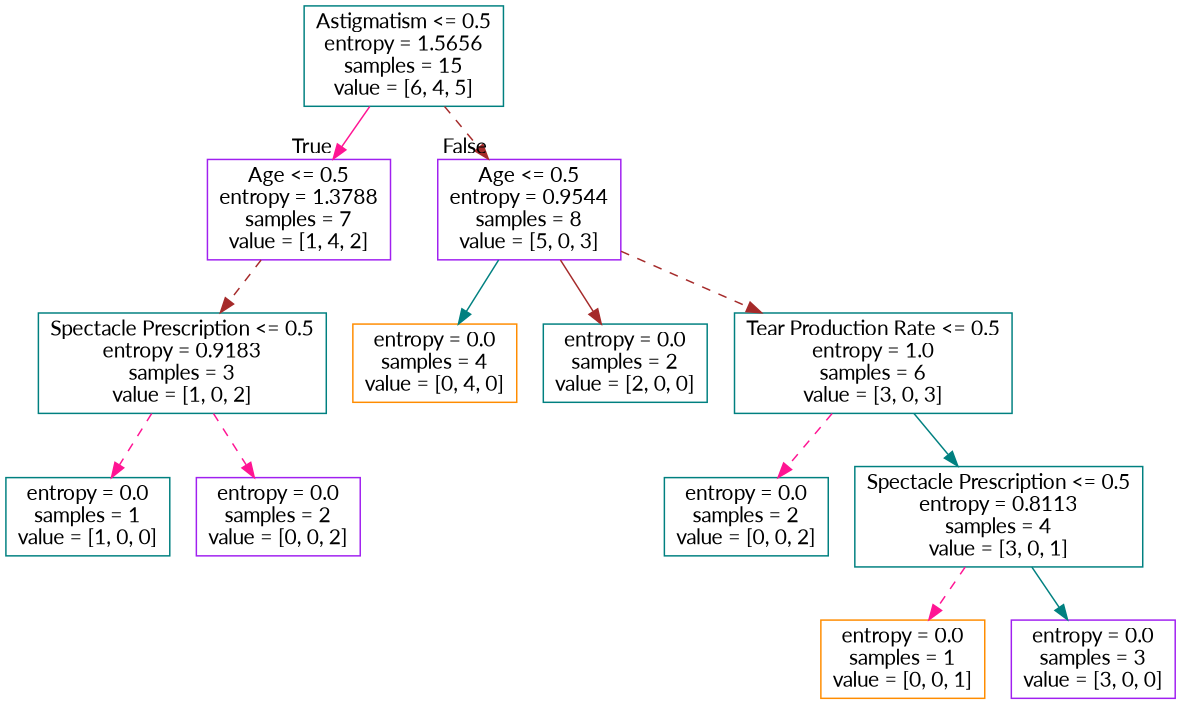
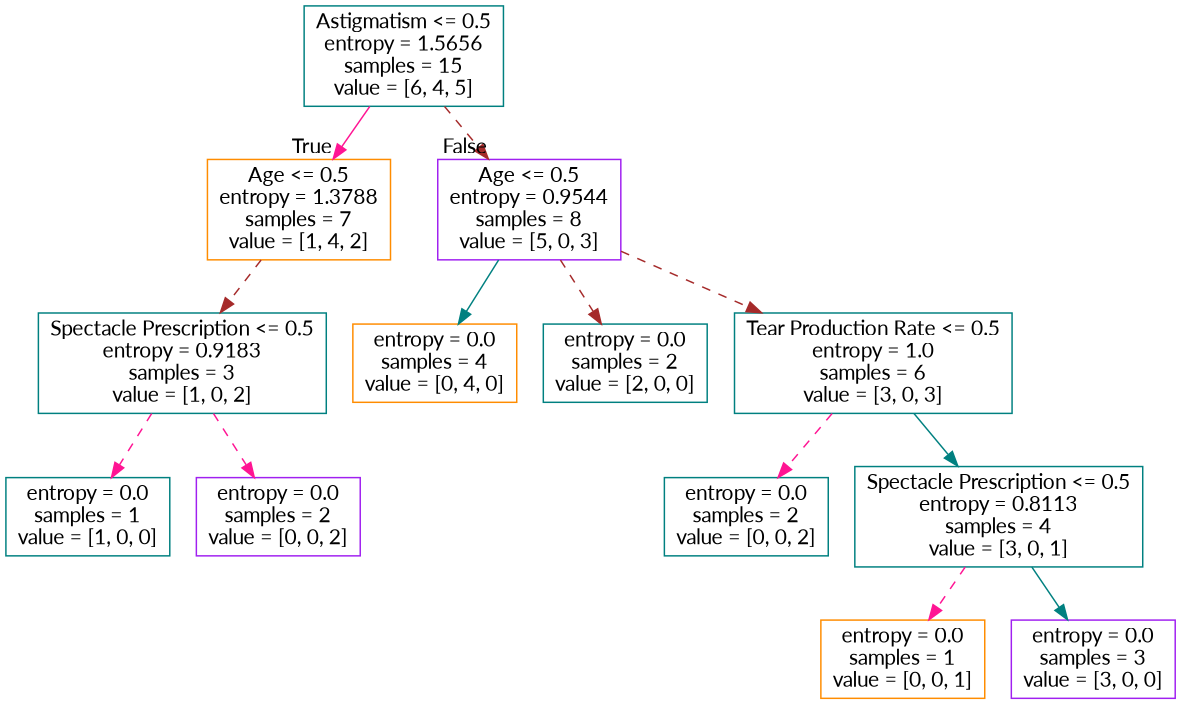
(299, 210) -> (299, 210)
(577, 286) -> (577, 286)
